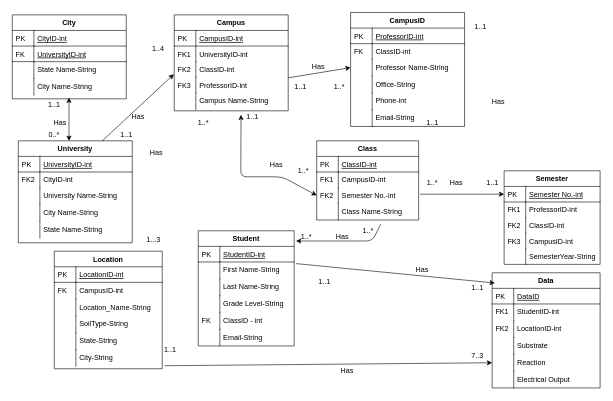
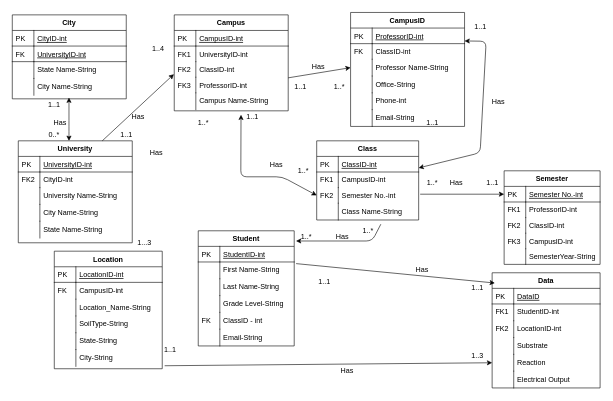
none -> (457, 158)
(153, 240) -> (144, 243)
(478, 356) -> (478, 356)
